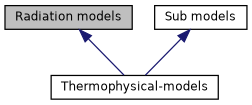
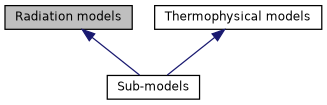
(201, 17) -> (238, 17)
(135, 87) -> (153, 87)
